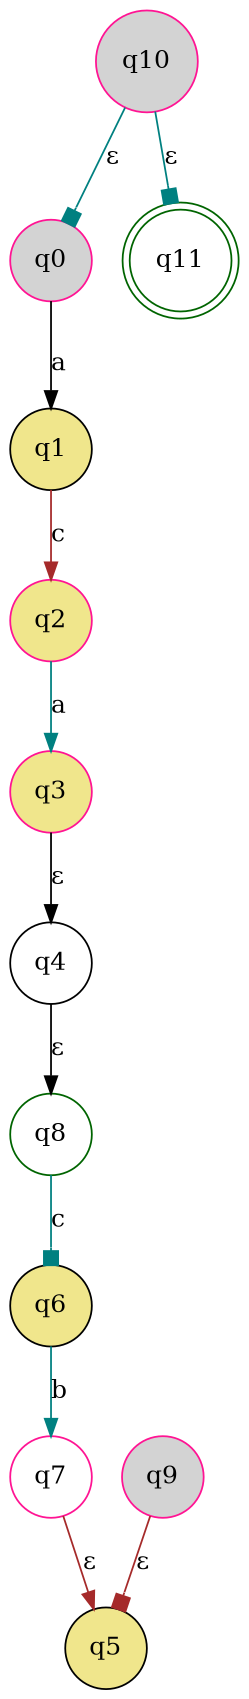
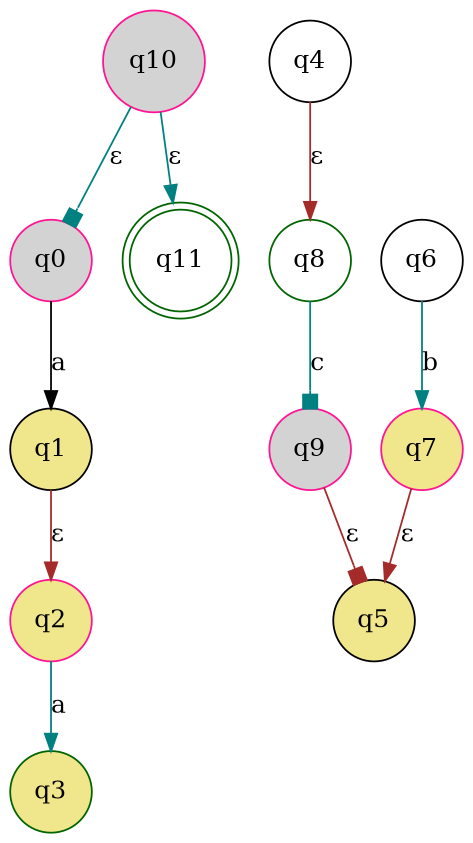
(162, 149) -> (166, 148)
(58, 535) -> (58, 535)
(51, 792) -> (51, 792)
(51, 869) -> none
(51, 1040) -> (310, 152)
(51, 1211) -> (310, 346)
(51, 1306) -> (422, 261)
(51, 1477) -> (422, 449)
